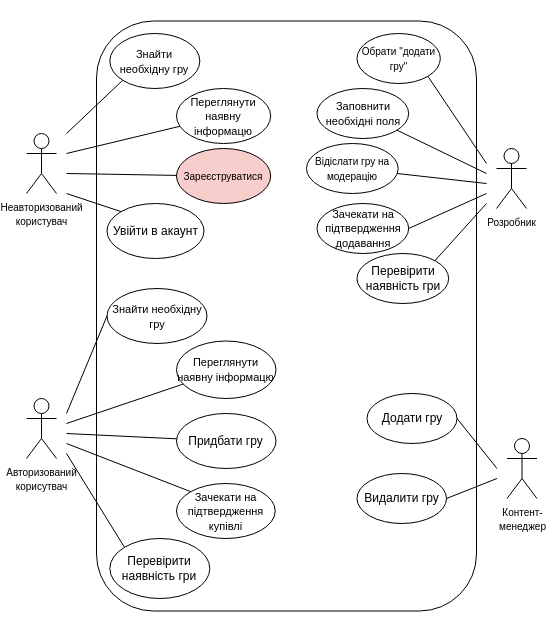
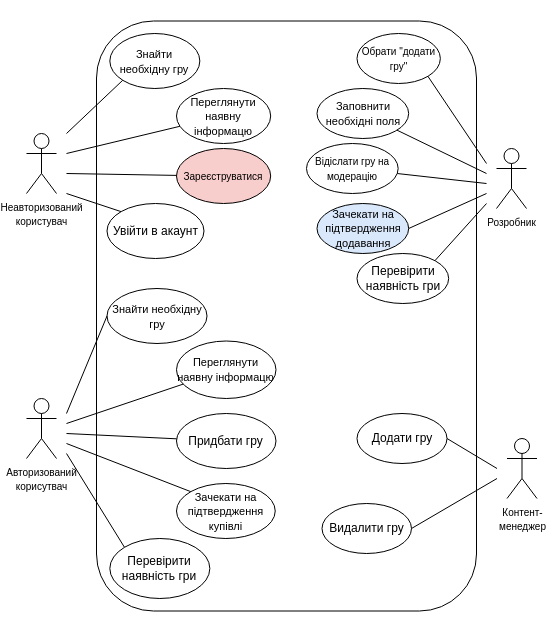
(363, 229) -> (363, 229)
(412, 419) -> (402, 439)
(402, 499) -> (367, 529)
